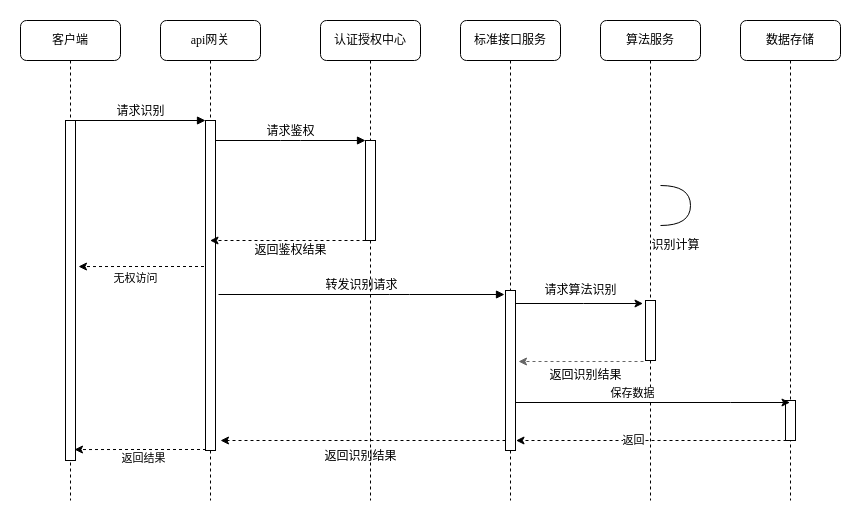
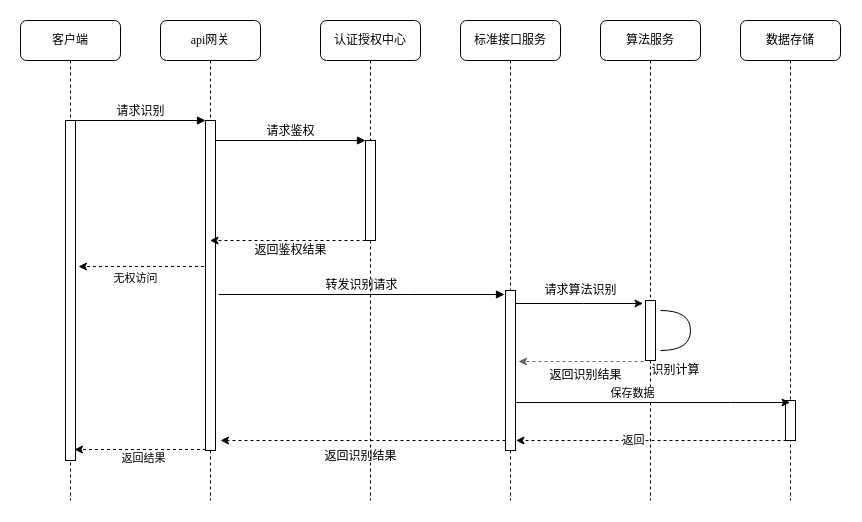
(676, 206) -> (676, 331)
